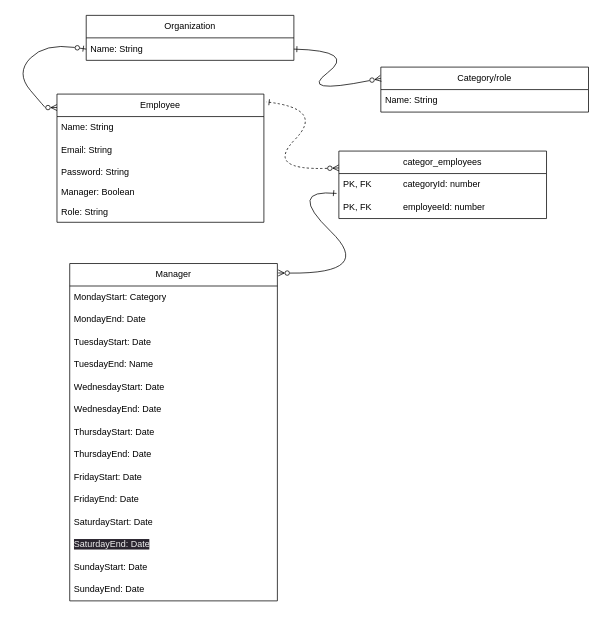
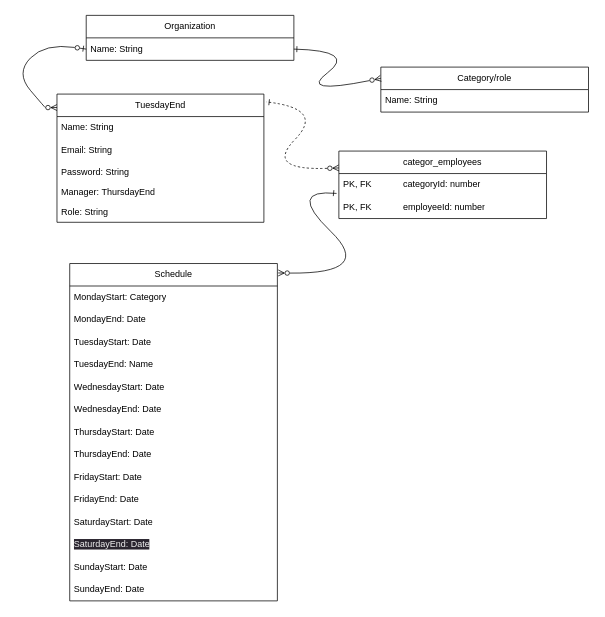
(160, 105) -> (160, 105)
(98, 192) -> (109, 192)
(173, 275) -> (173, 275)
